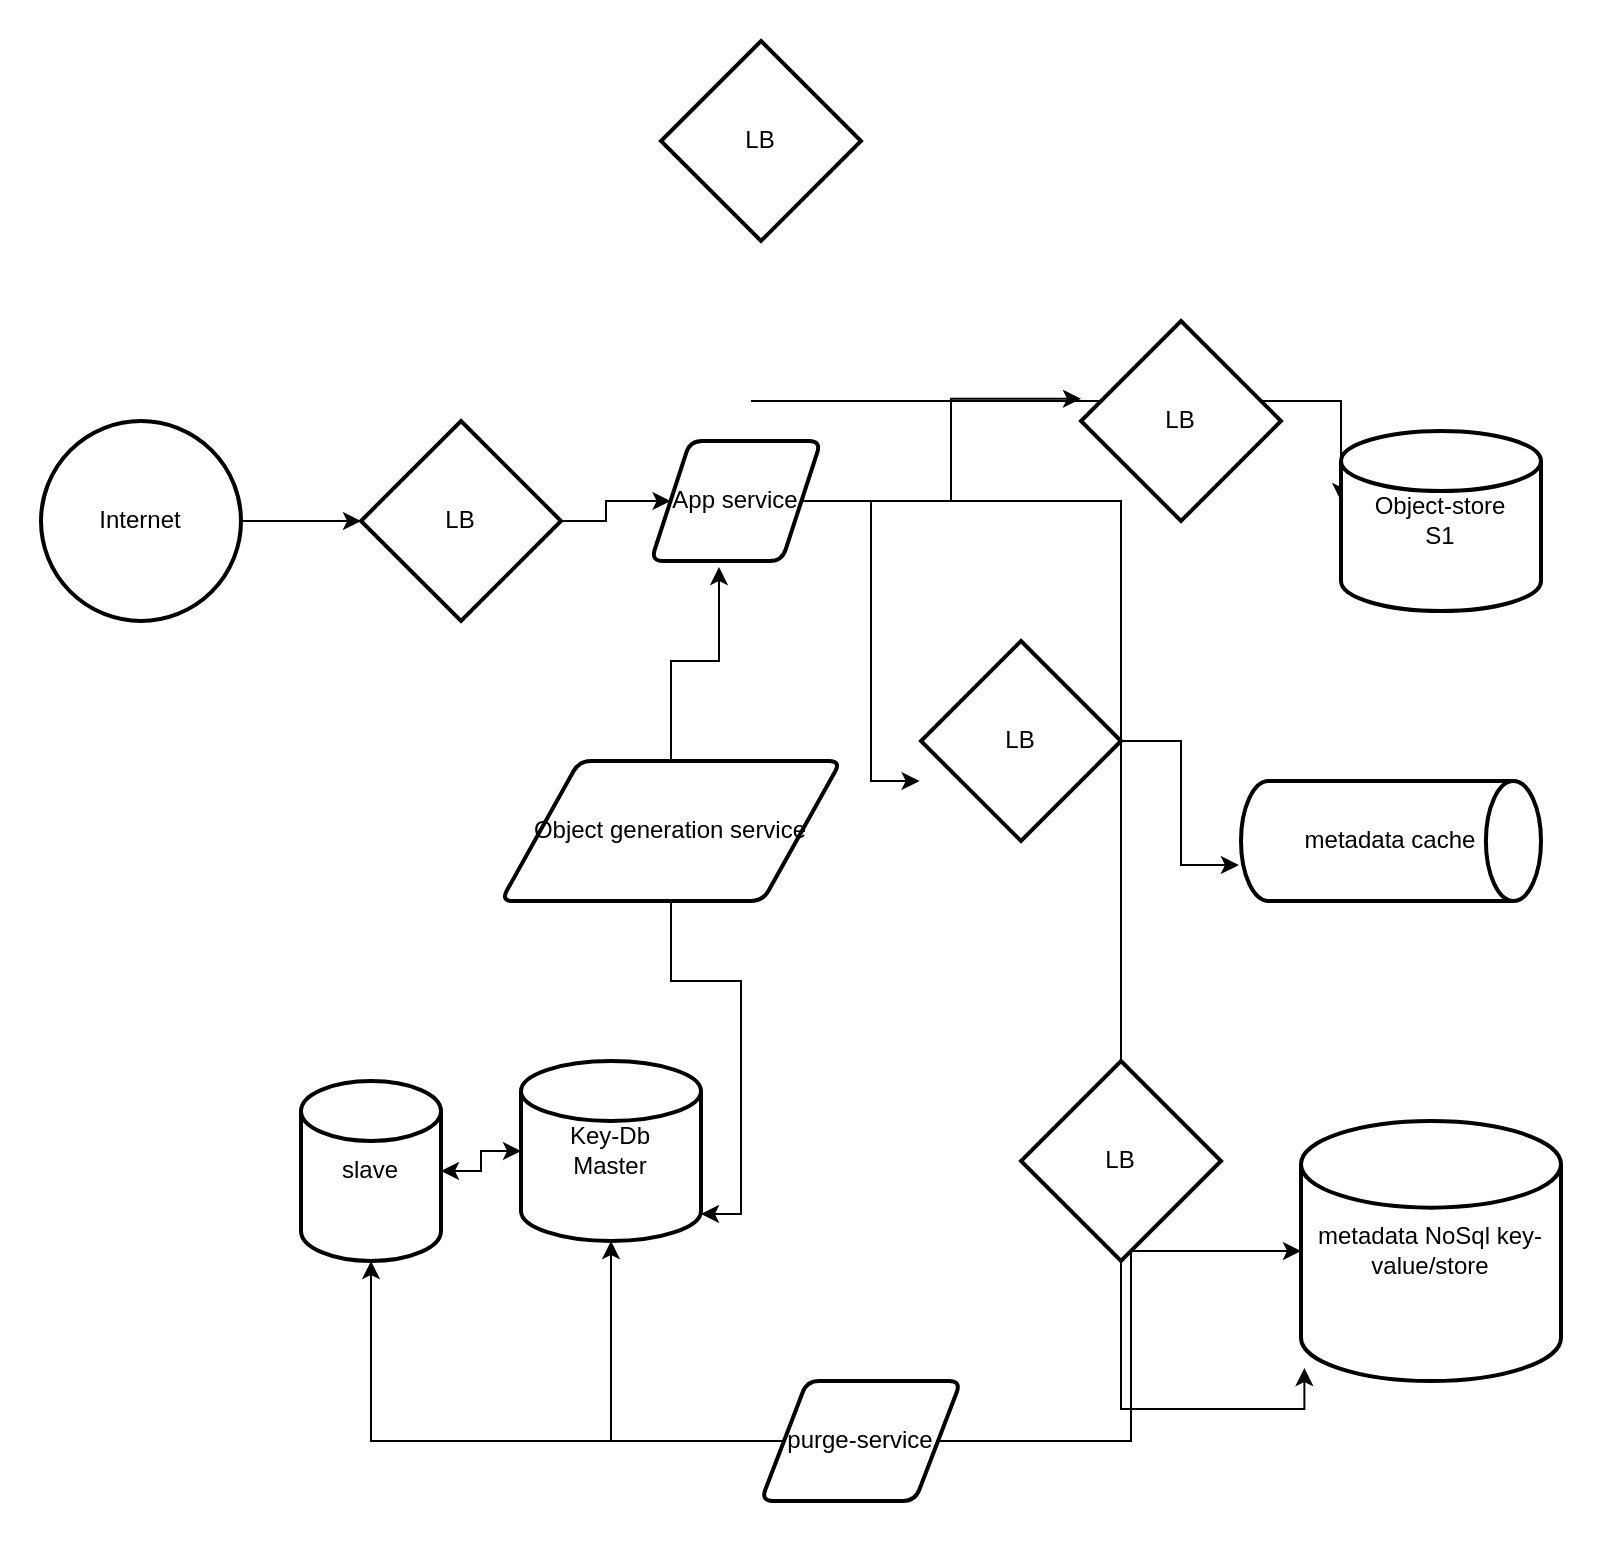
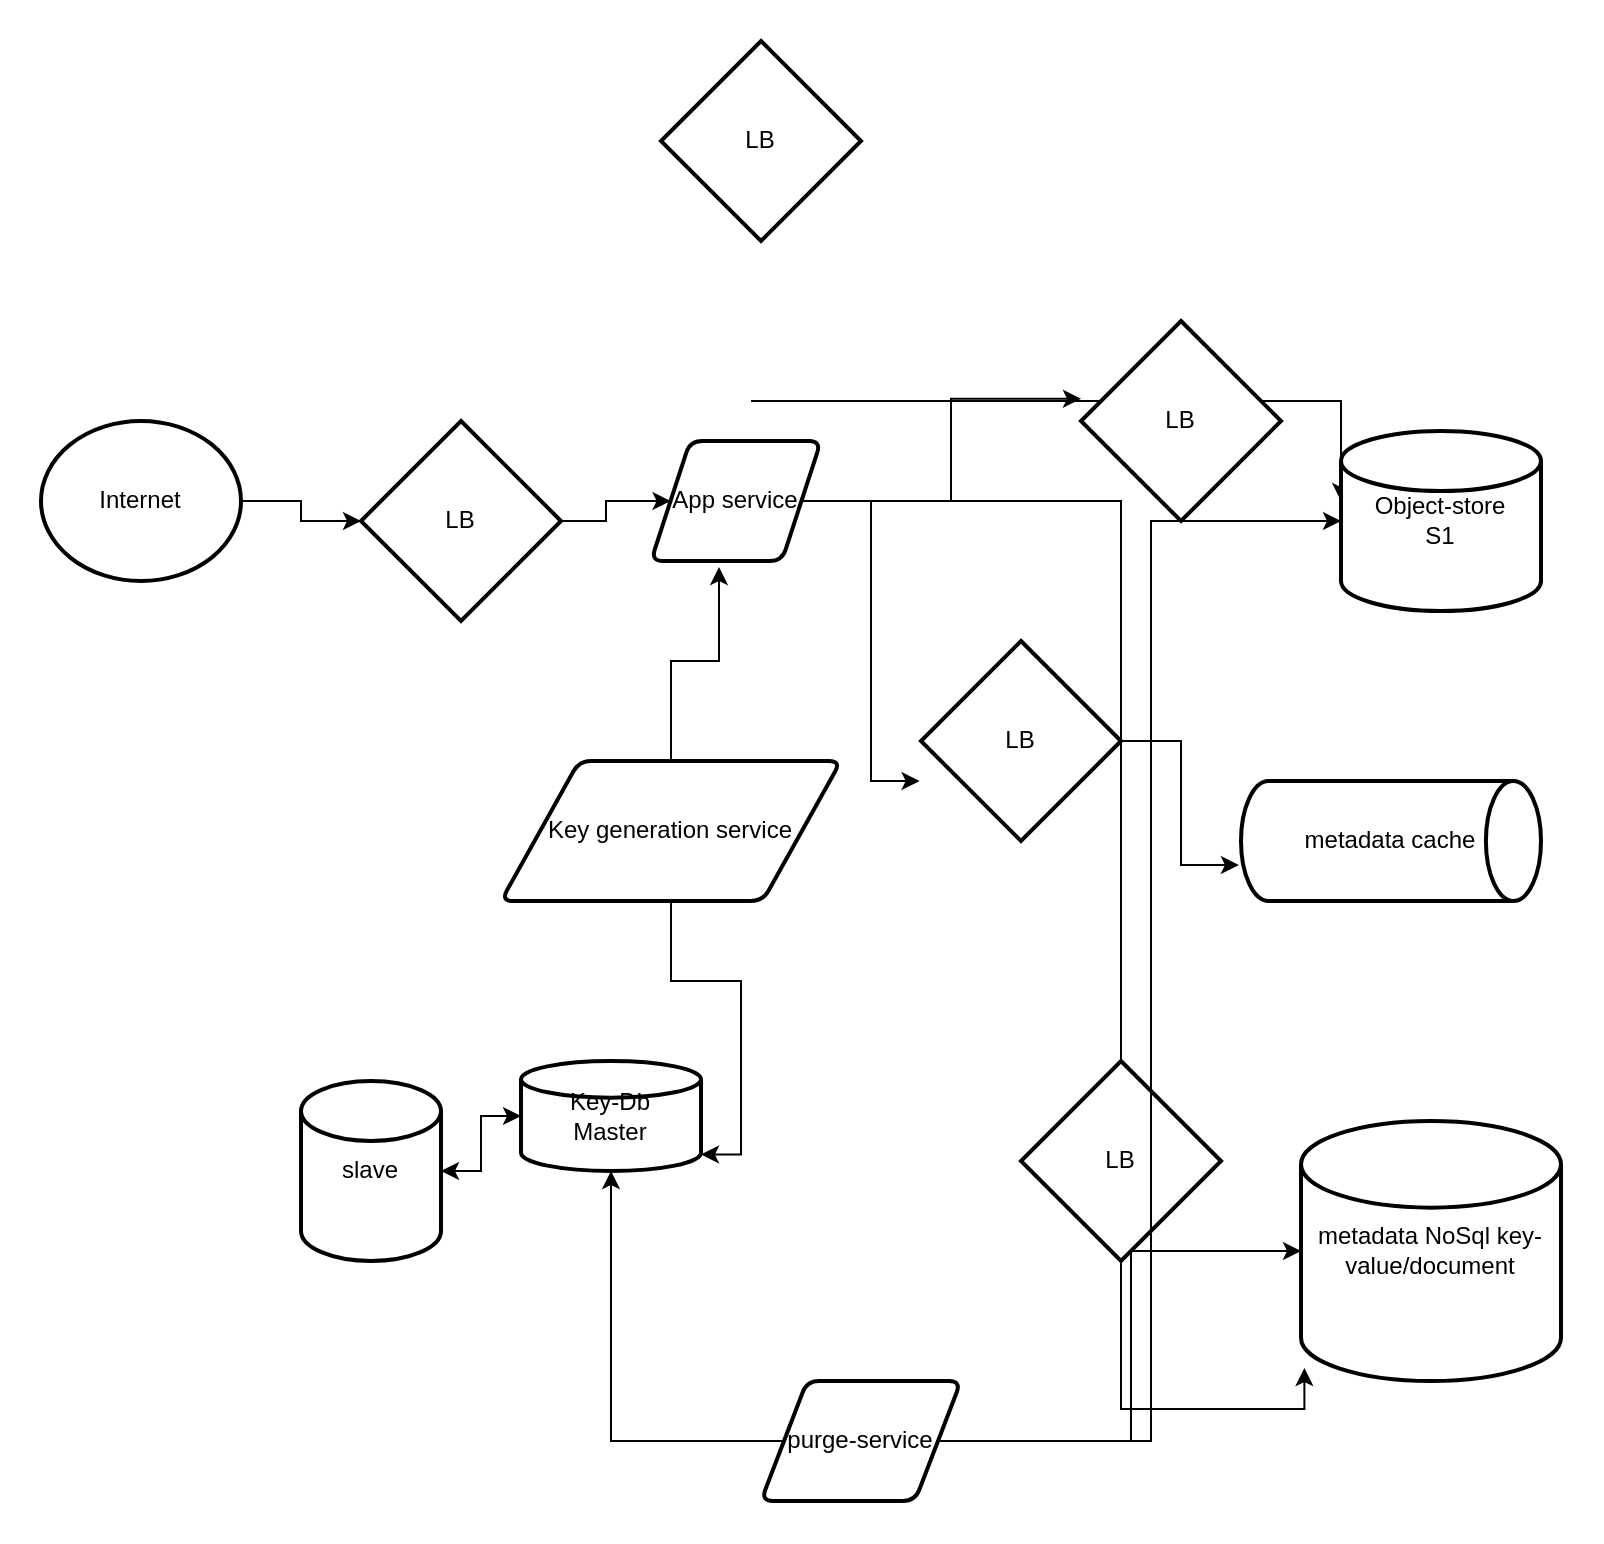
(141, 521) -> (141, 501)
(671, 831) -> (671, 831)
(611, 1151) -> (611, 1116)
(1431, 1251) -> (1431, 1251)
(406, 1441) -> (1151, 901)
